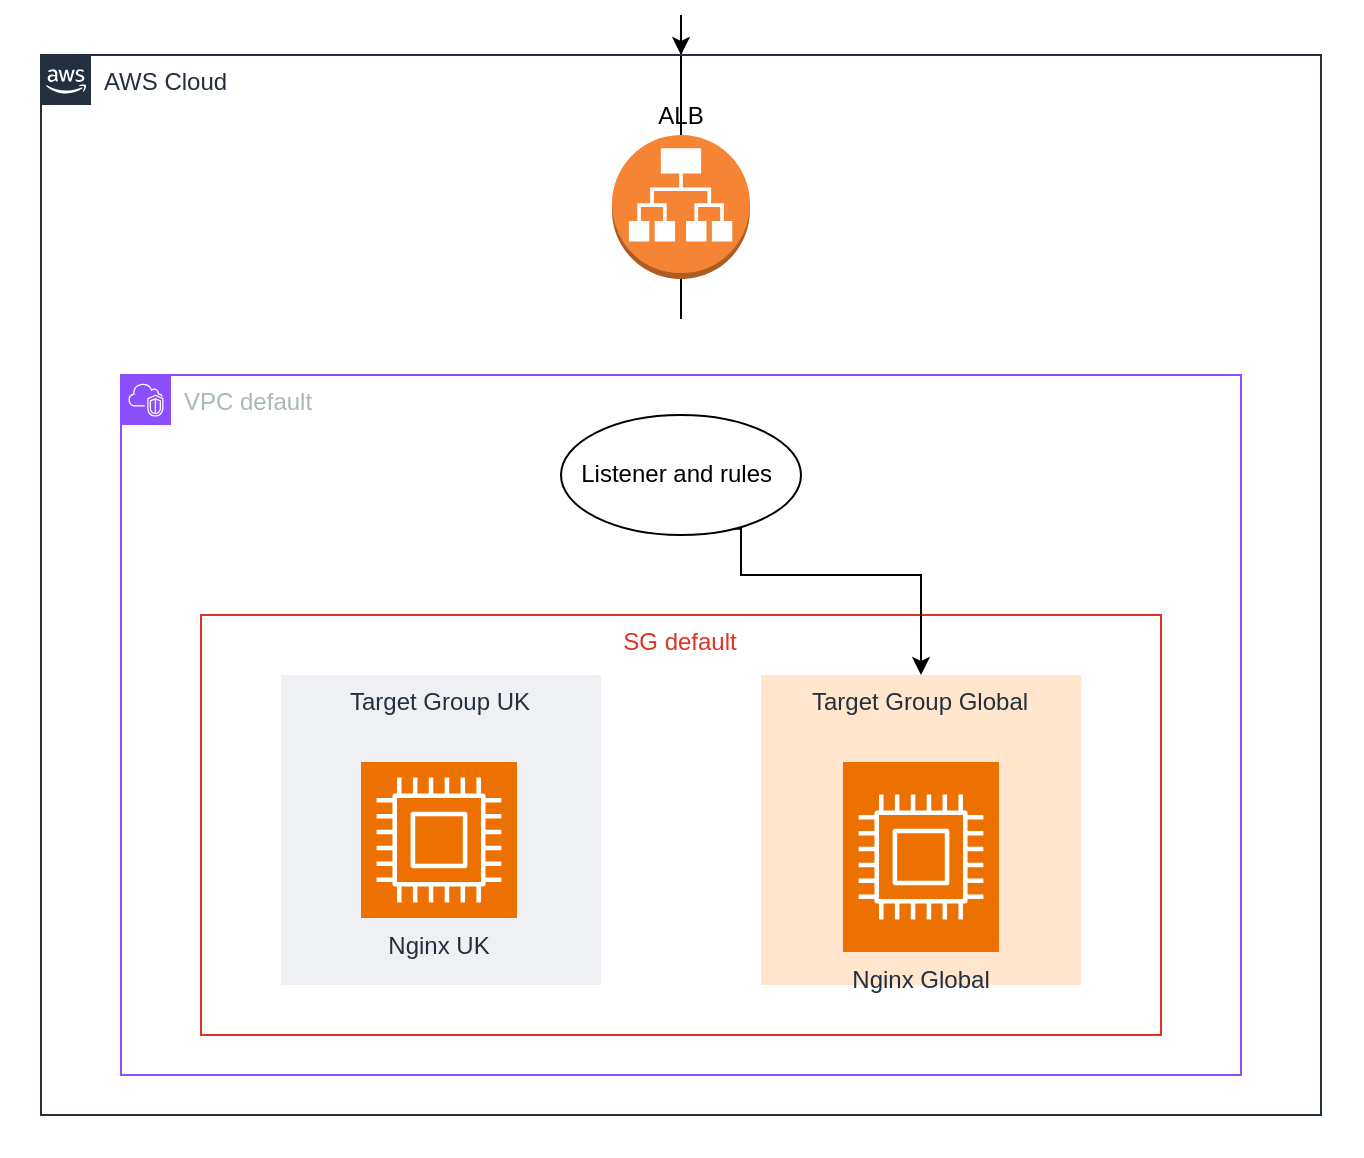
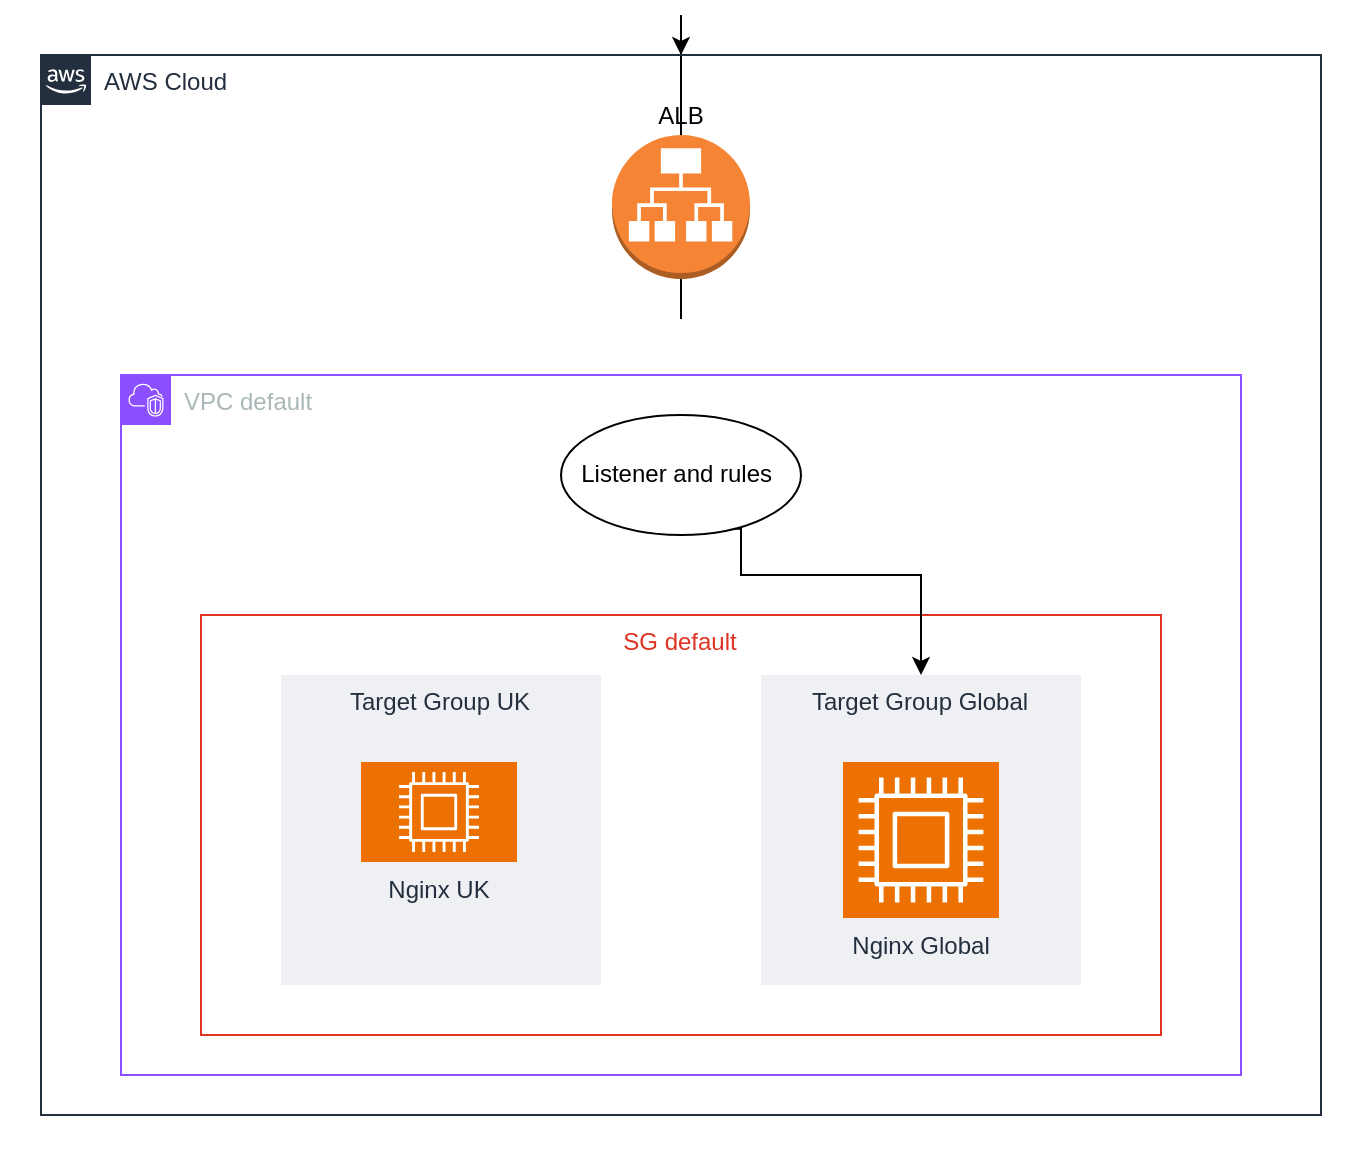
(921, 703) -> (921, 703)
(439, 840) -> (439, 812)
(921, 857) -> (921, 840)
